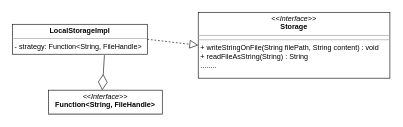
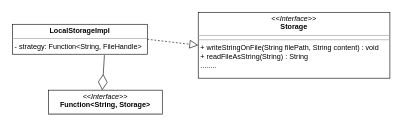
(98, 99) -> (95, 99)
